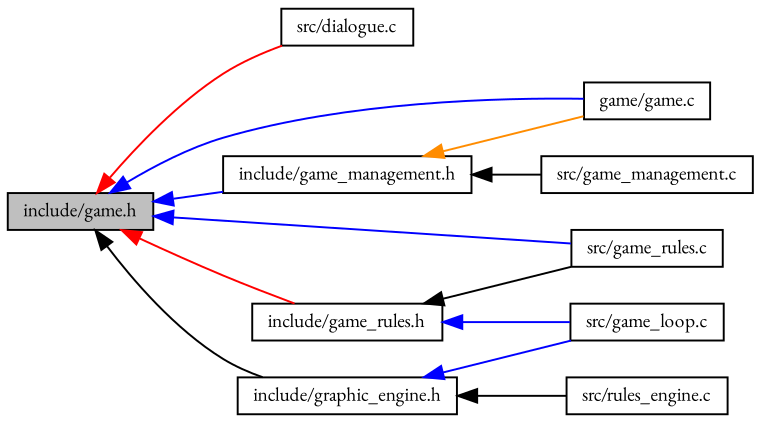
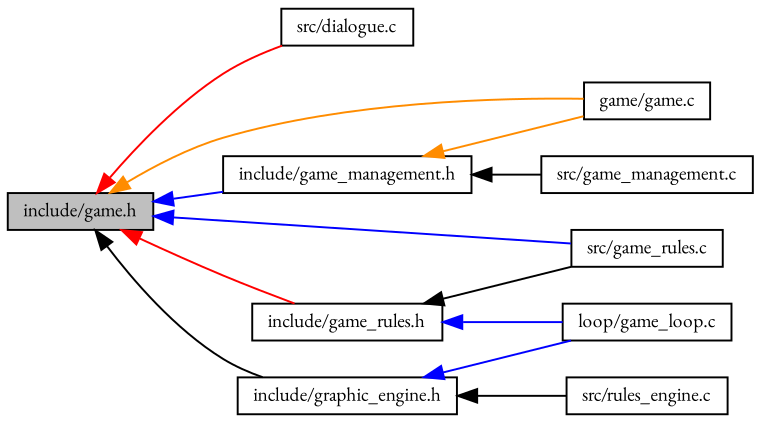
(349, 112) -> (349, 112)
(647, 322) -> (647, 322)
